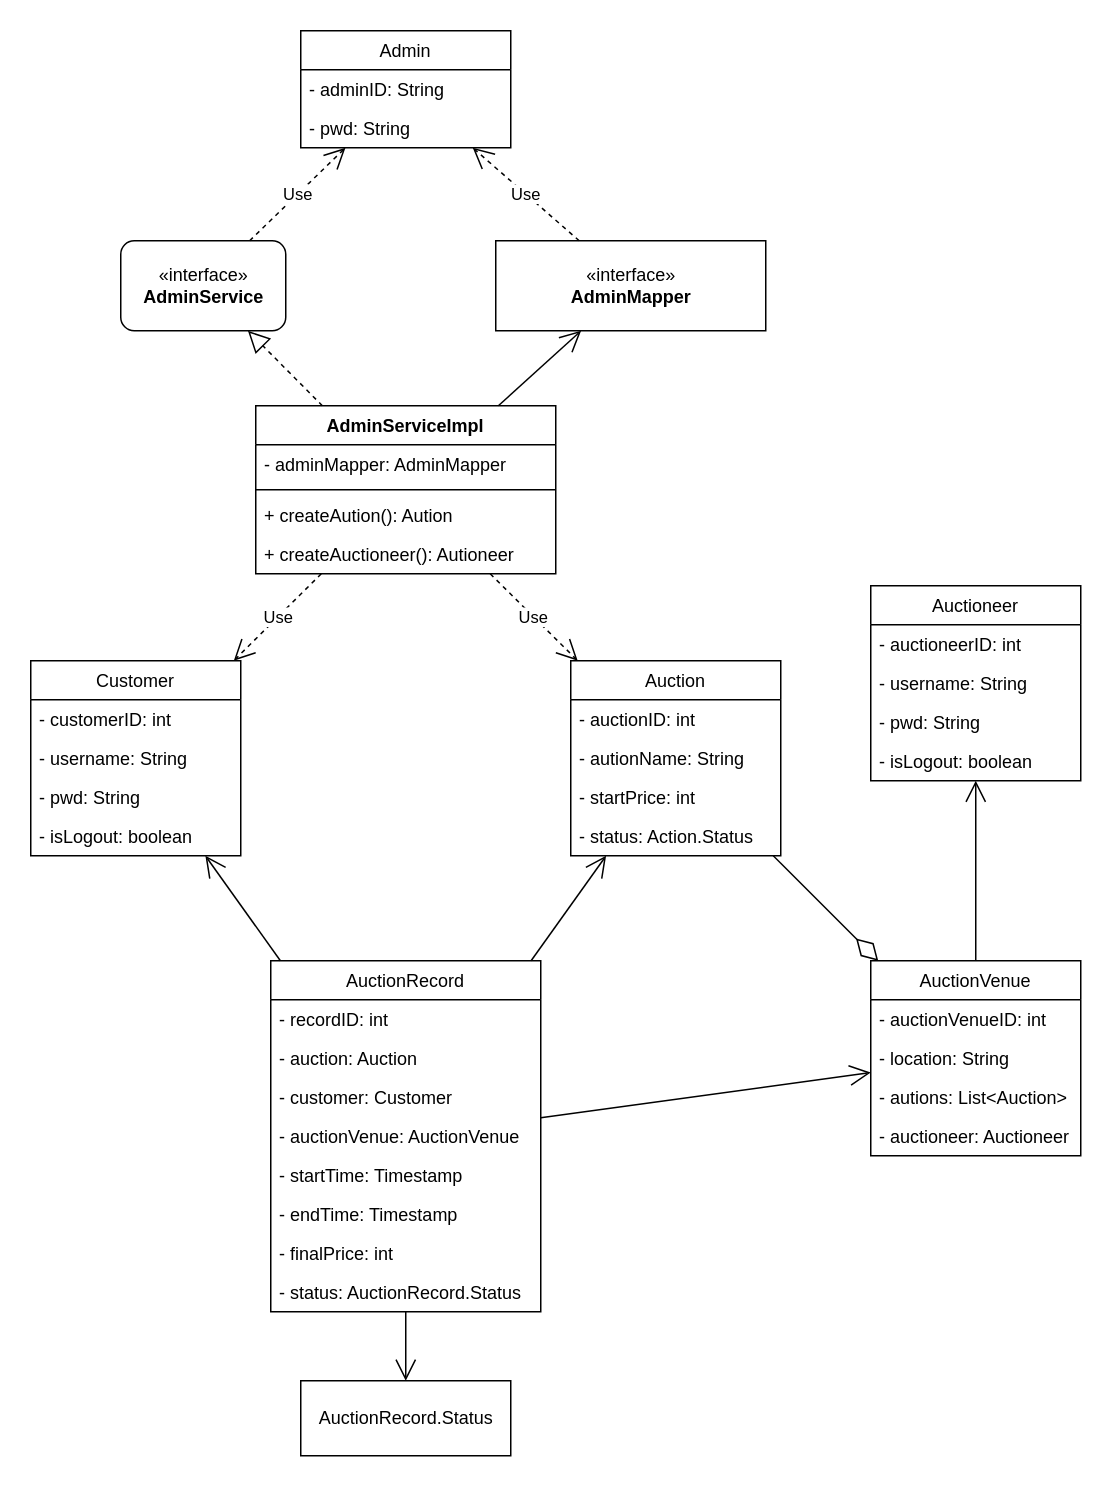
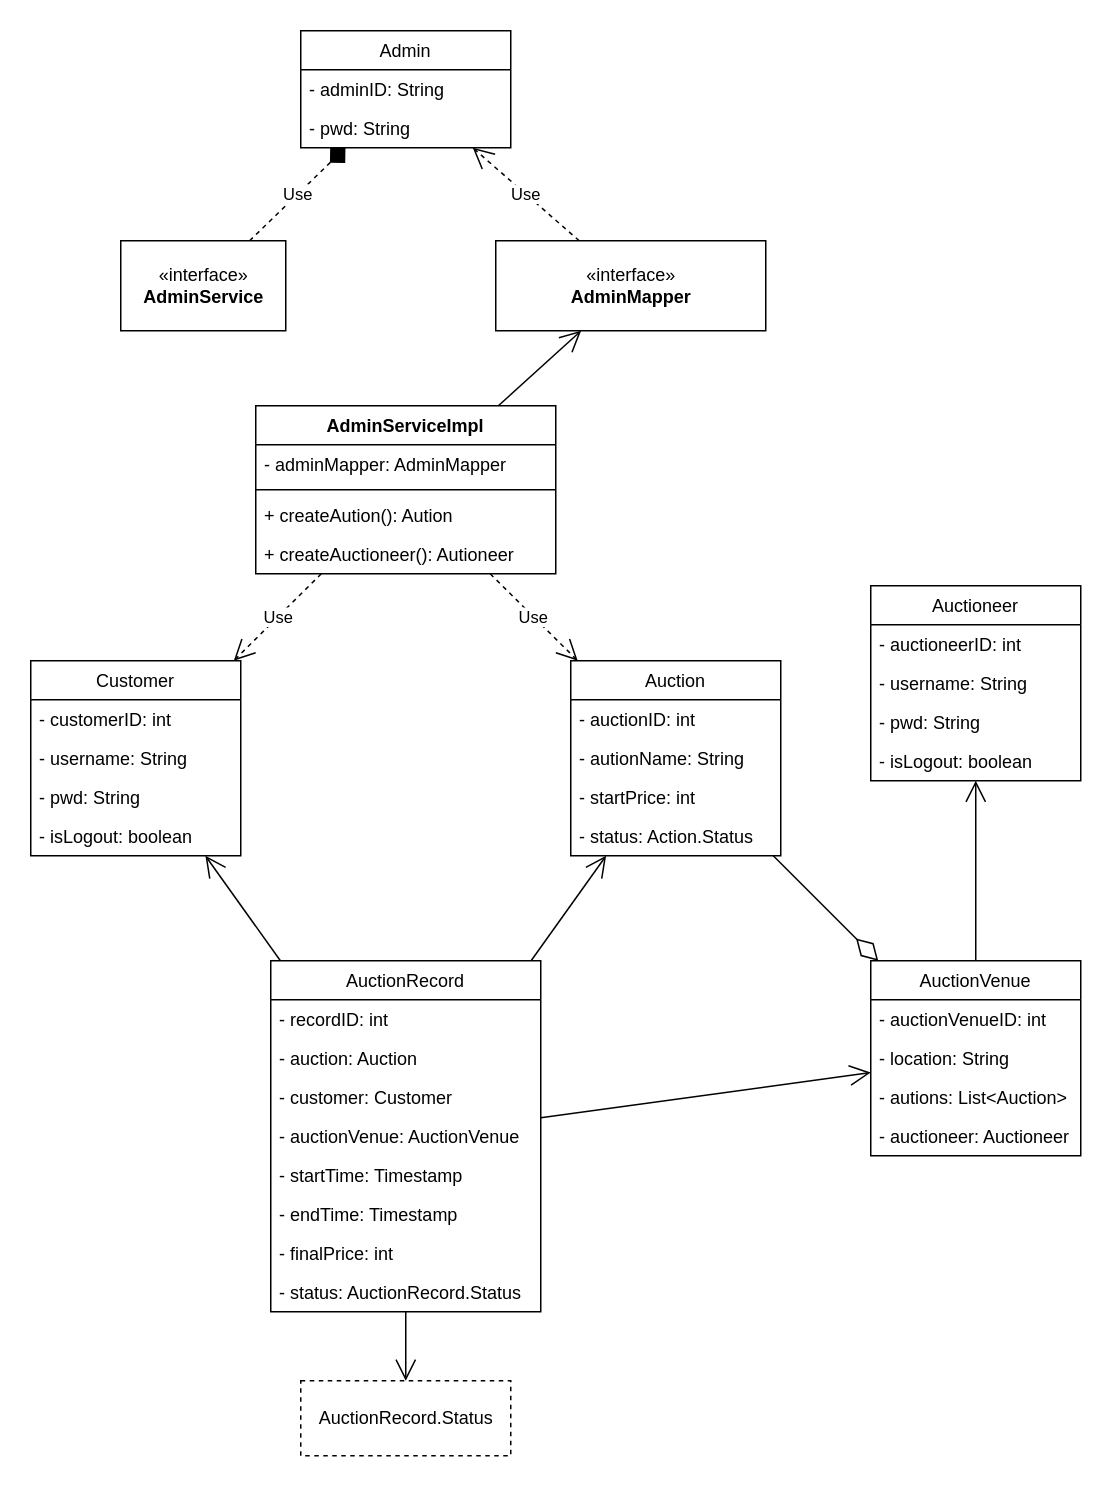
(336, 157) -> (329, 163)
(203, 286) -> (203, 286)
(293, 376) -> none
(406, 1418) -> (406, 1418)
